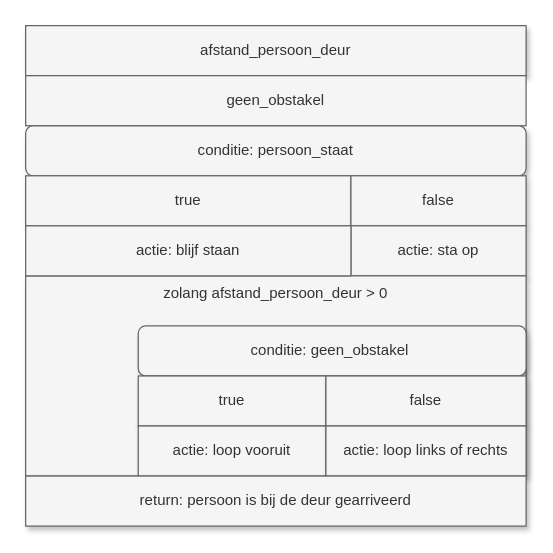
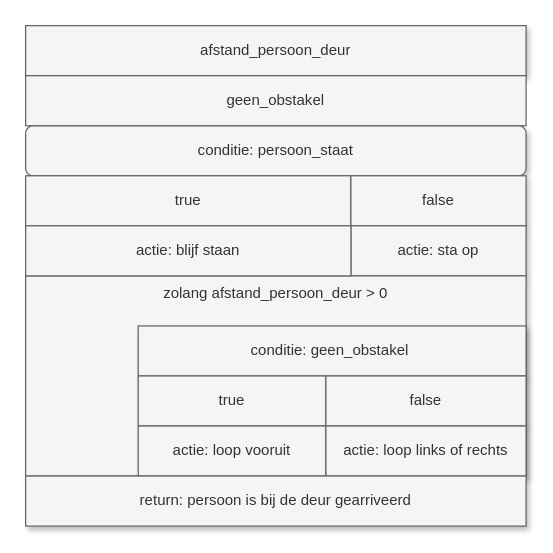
(332, 351) -> (332, 351)
